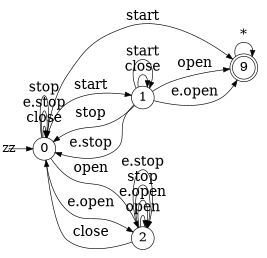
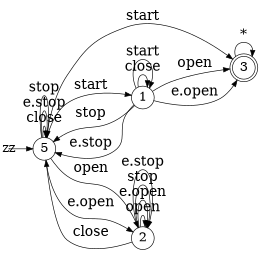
(244, 68) -> (244, 68)
(44, 149) -> (44, 149)
